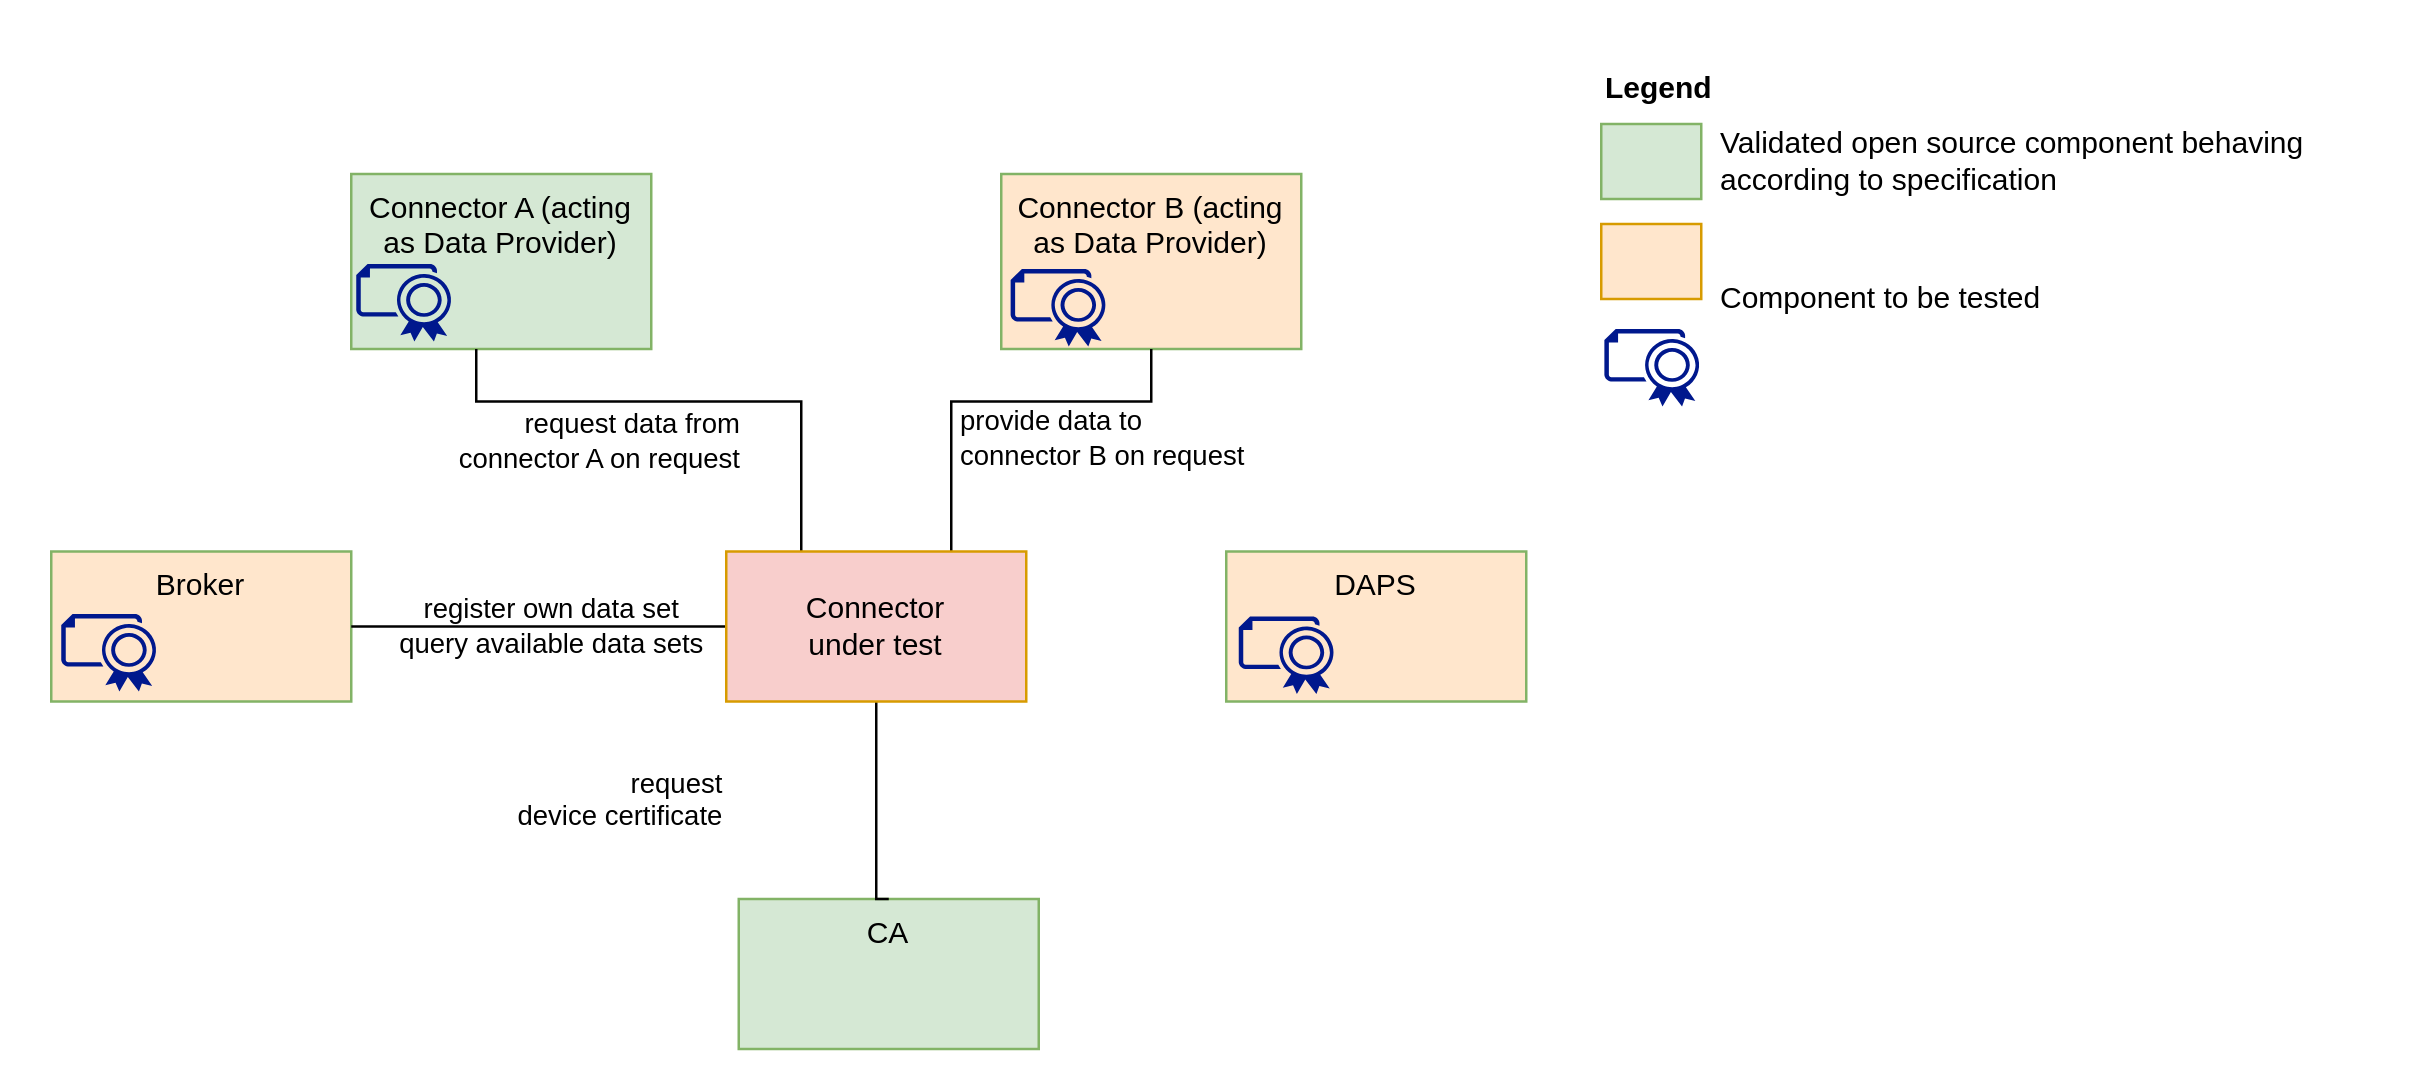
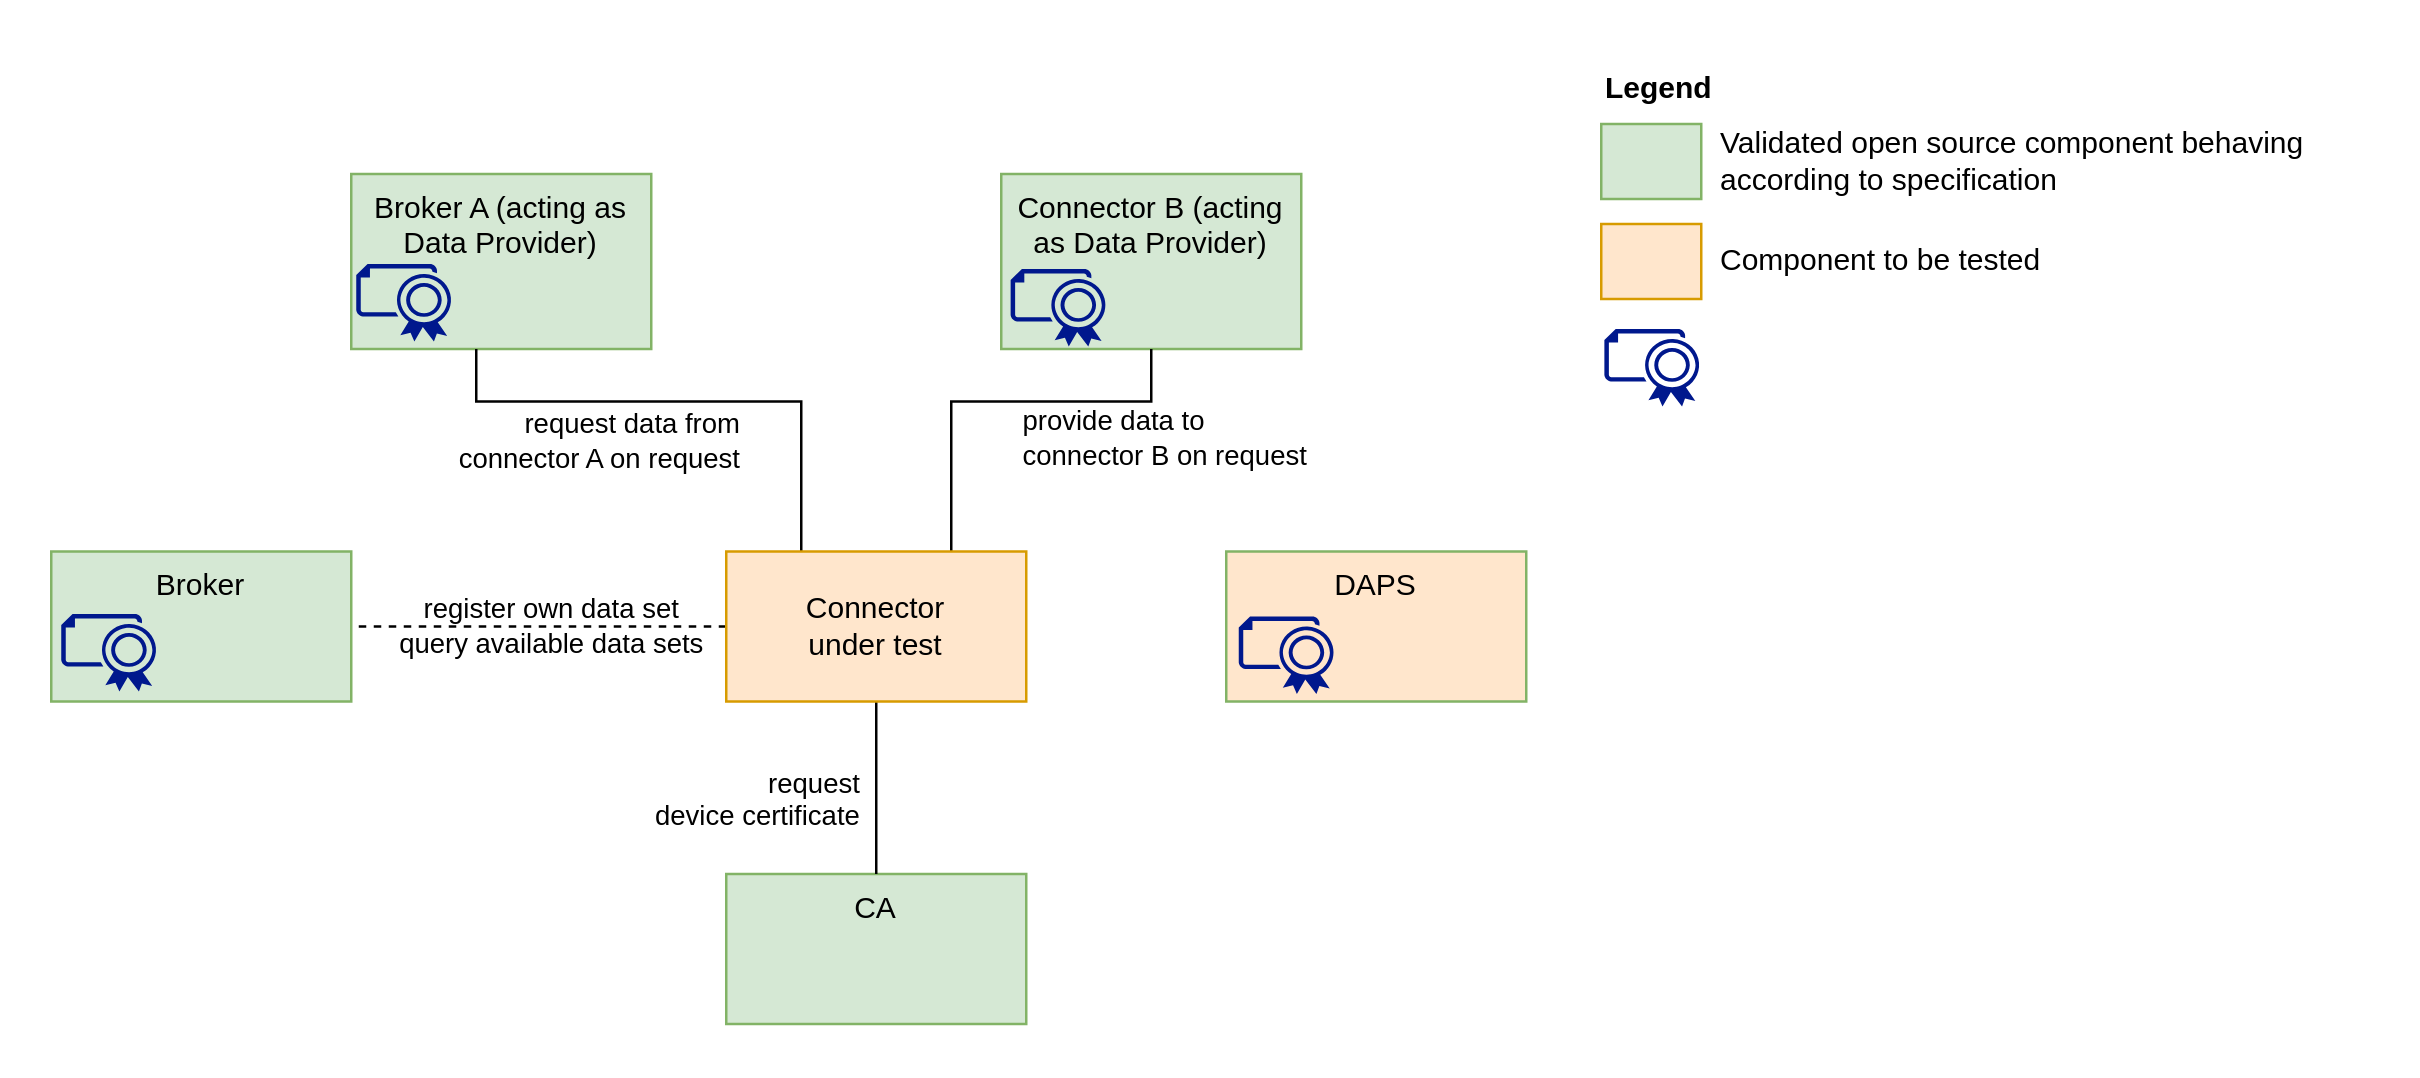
(501, 227) -> (501, 227)
(1151, 261) -> (1151, 261)
(2041, 299) -> (2041, 261)
(1131, 436) -> (1194, 436)
(201, 626) -> (201, 626)
(536, 626) -> (536, 626)
(876, 626) -> (876, 626)
(651, 801) -> (789, 801)
(889, 974) -> (876, 949)
